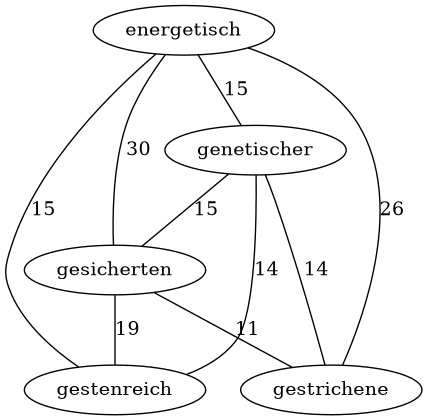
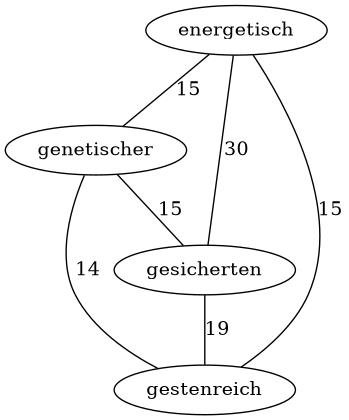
(331, 390) -> none
